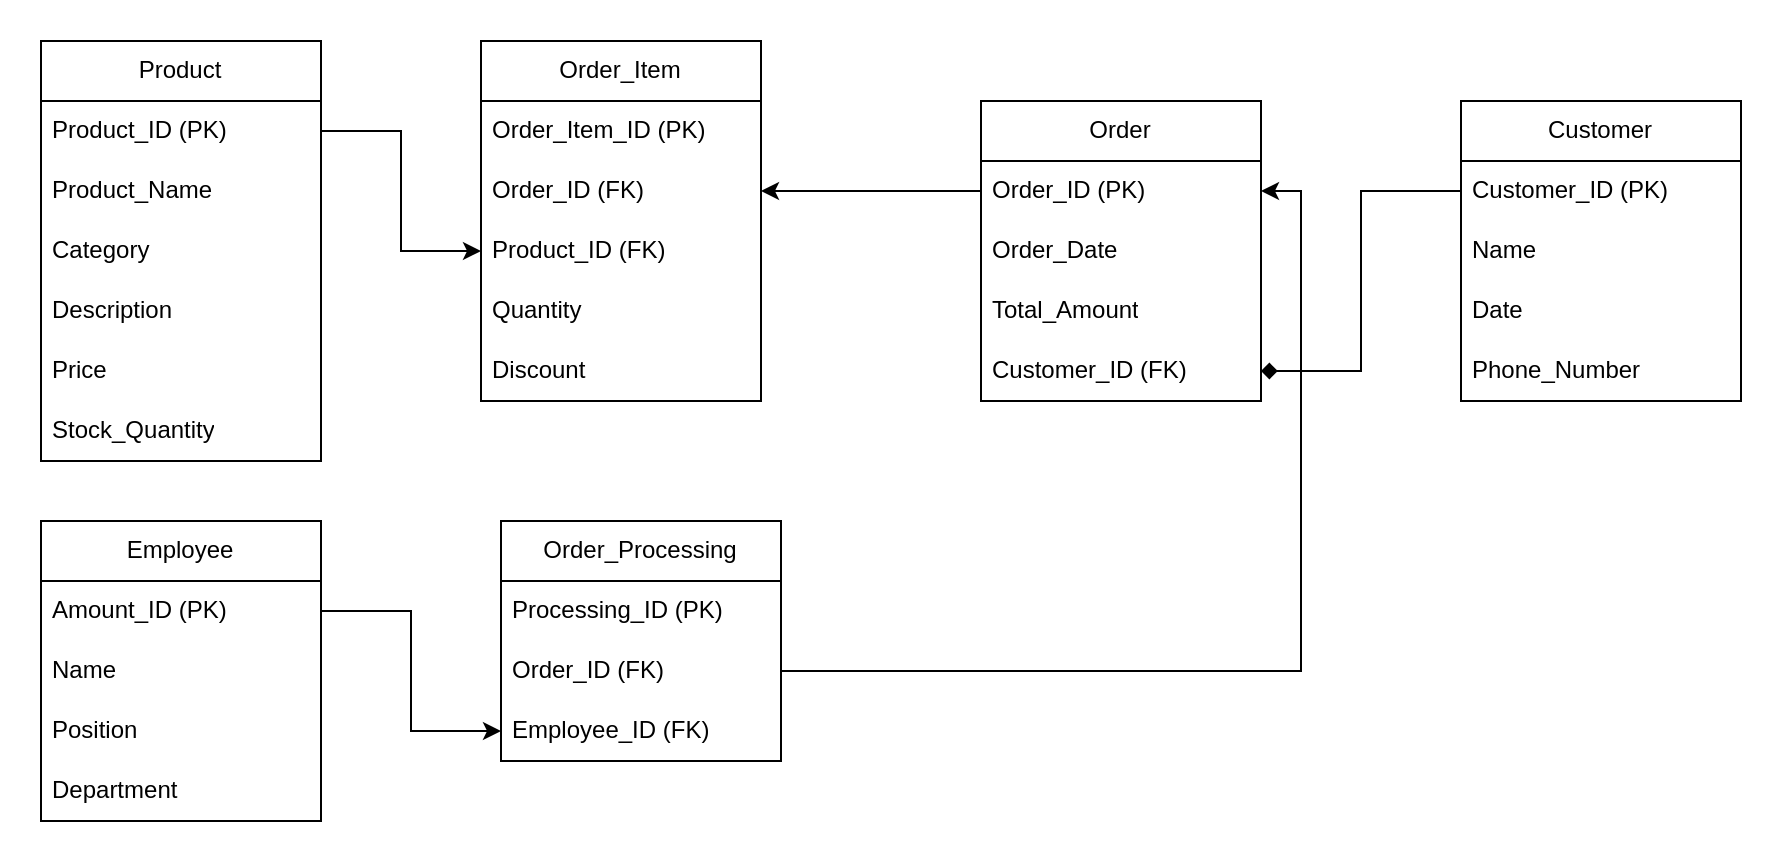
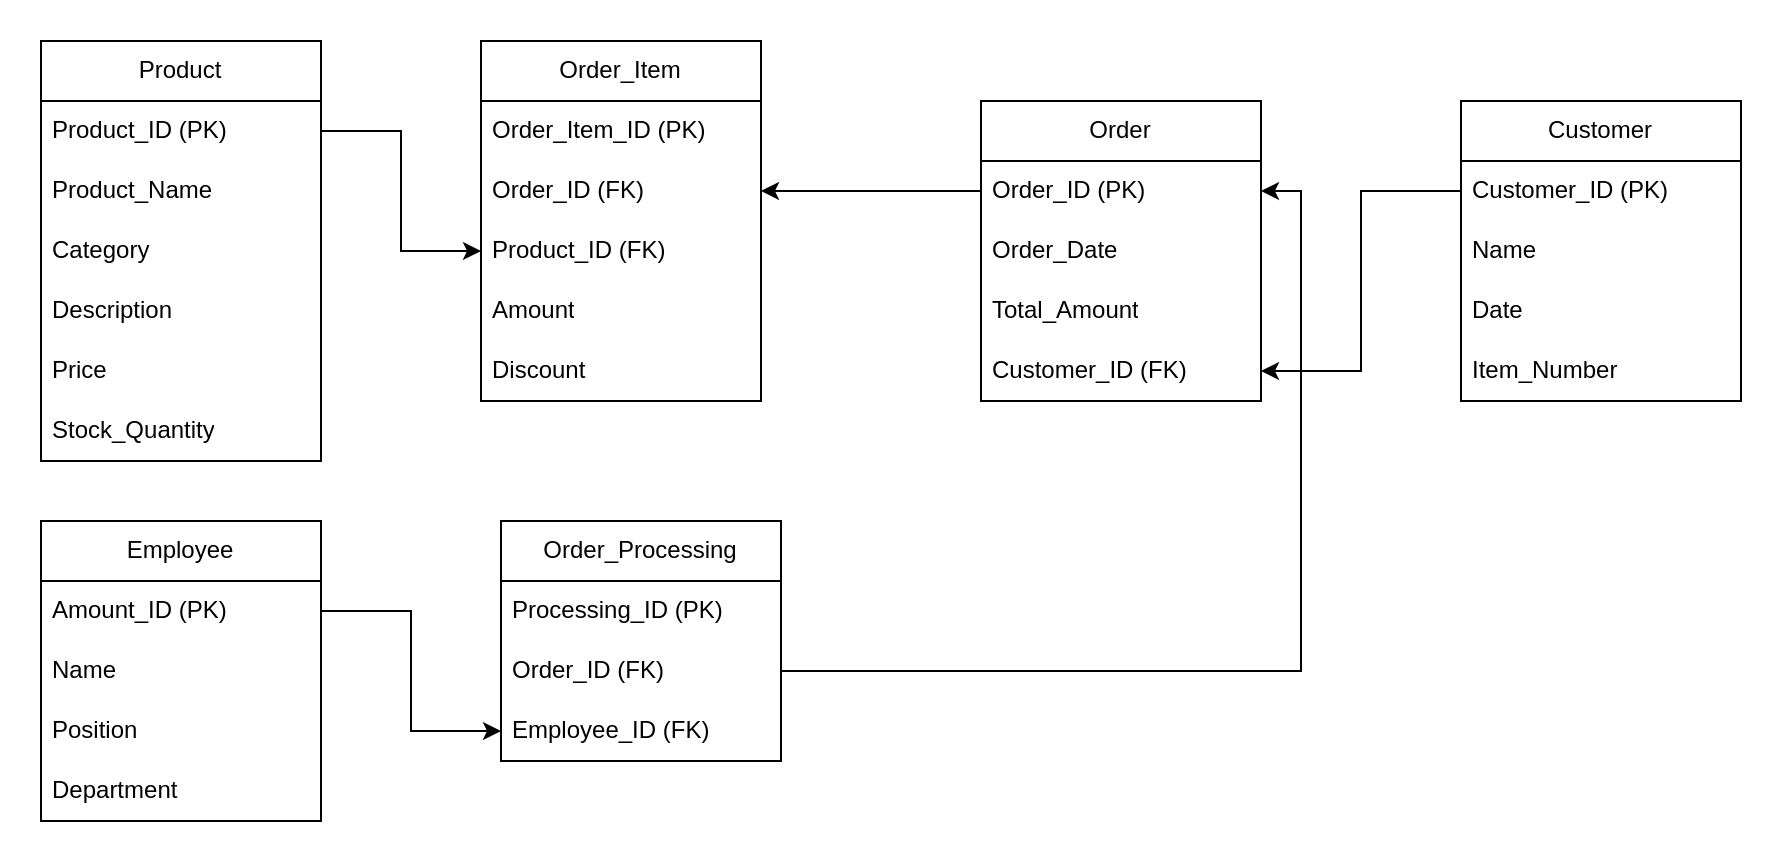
(544, 311) -> (533, 311)
(1277, 371) -> (1276, 371)
(1554, 371) -> (1547, 371)
